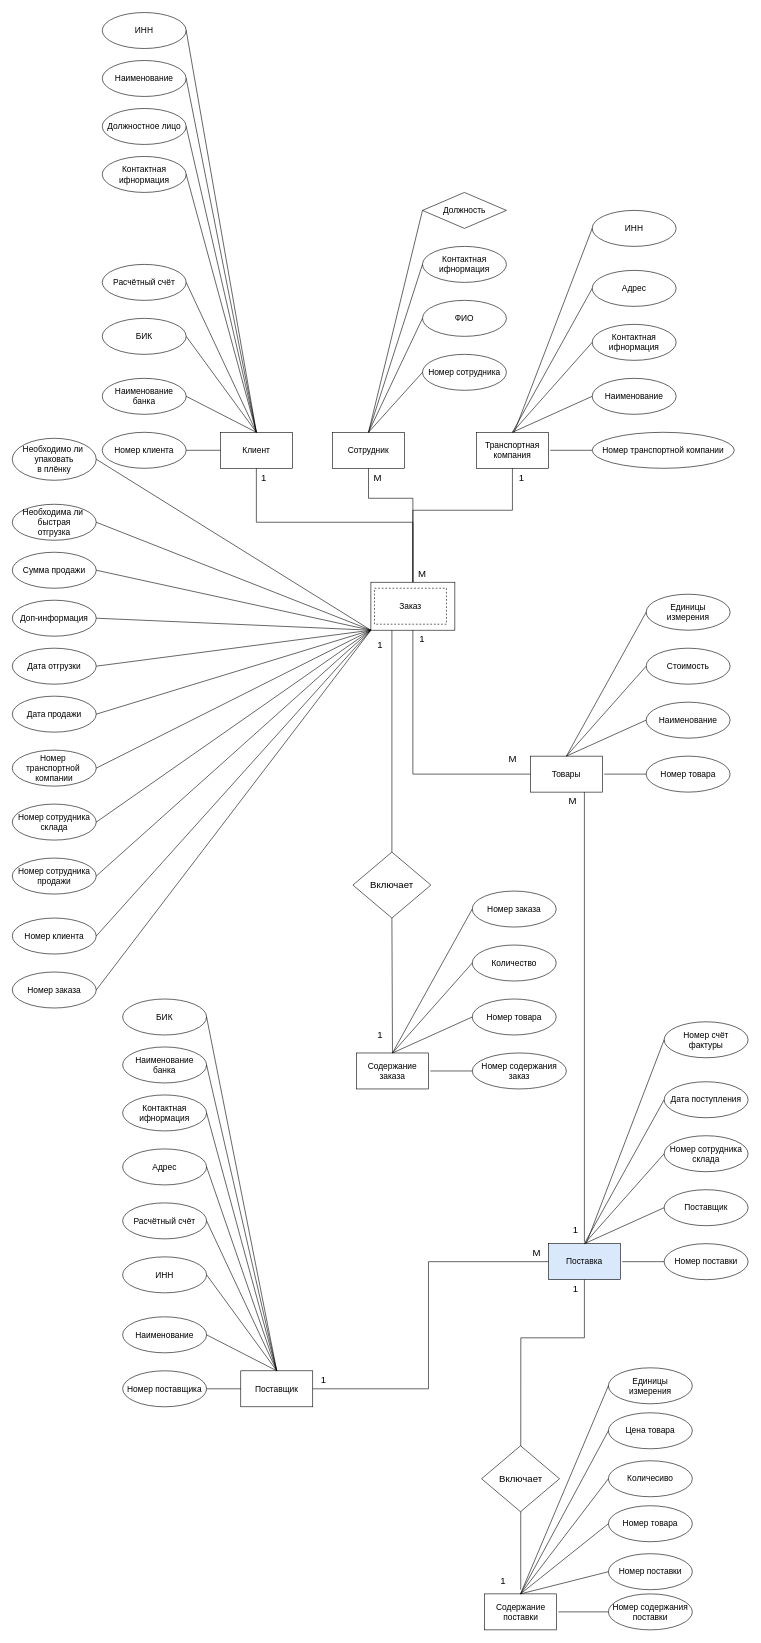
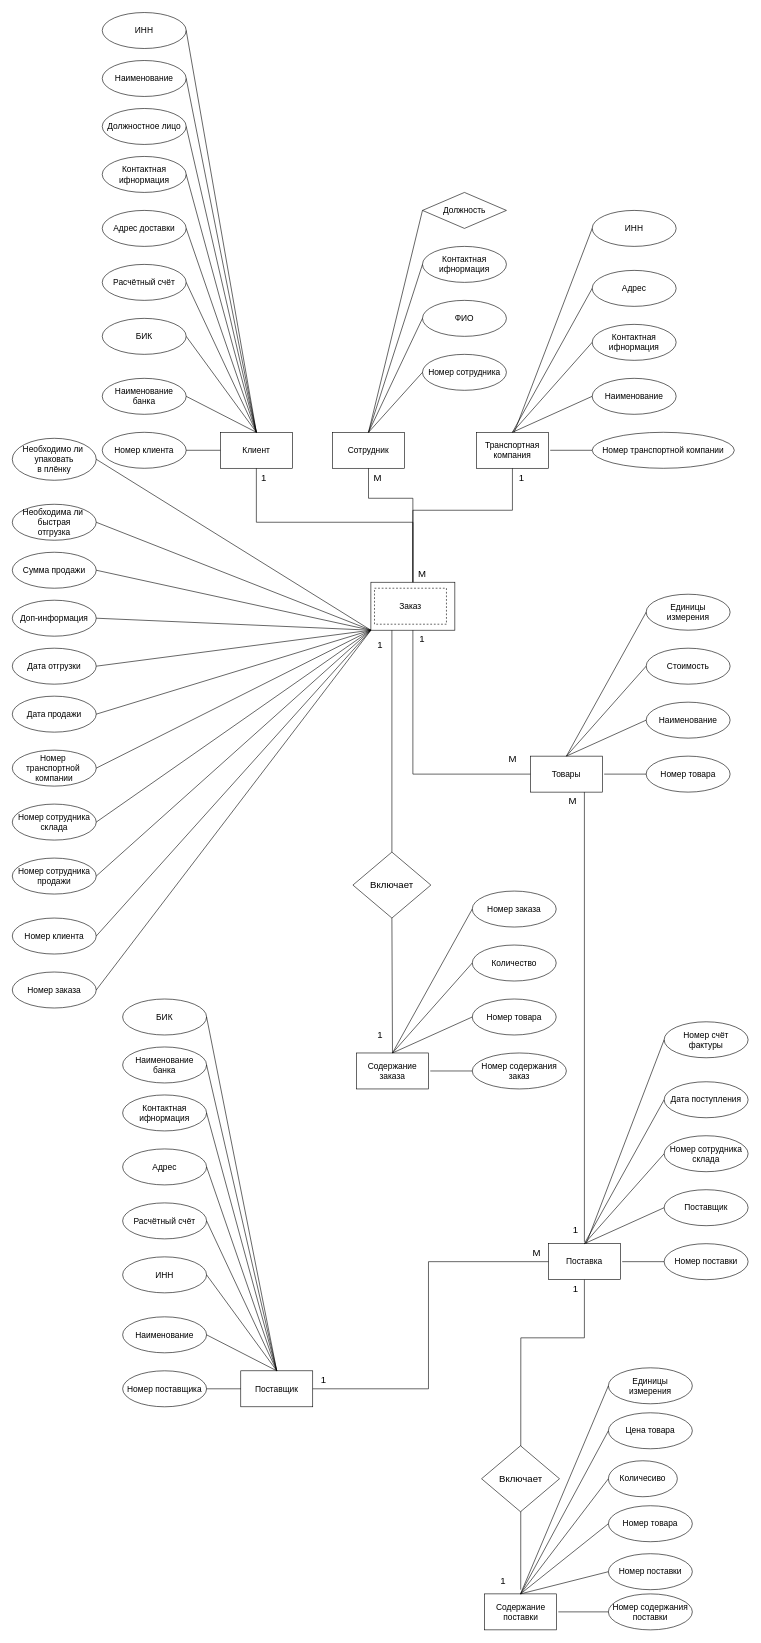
none -> (144, 228)
none -> (217, 318)
(585, 1262) -> (585, 1262)
(651, 1479) -> (643, 1479)
